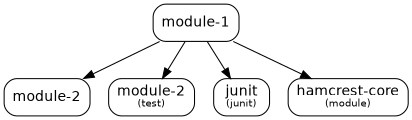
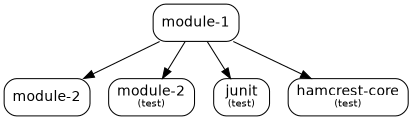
(242, 103) -> (242, 103)
(348, 103) -> (348, 103)
